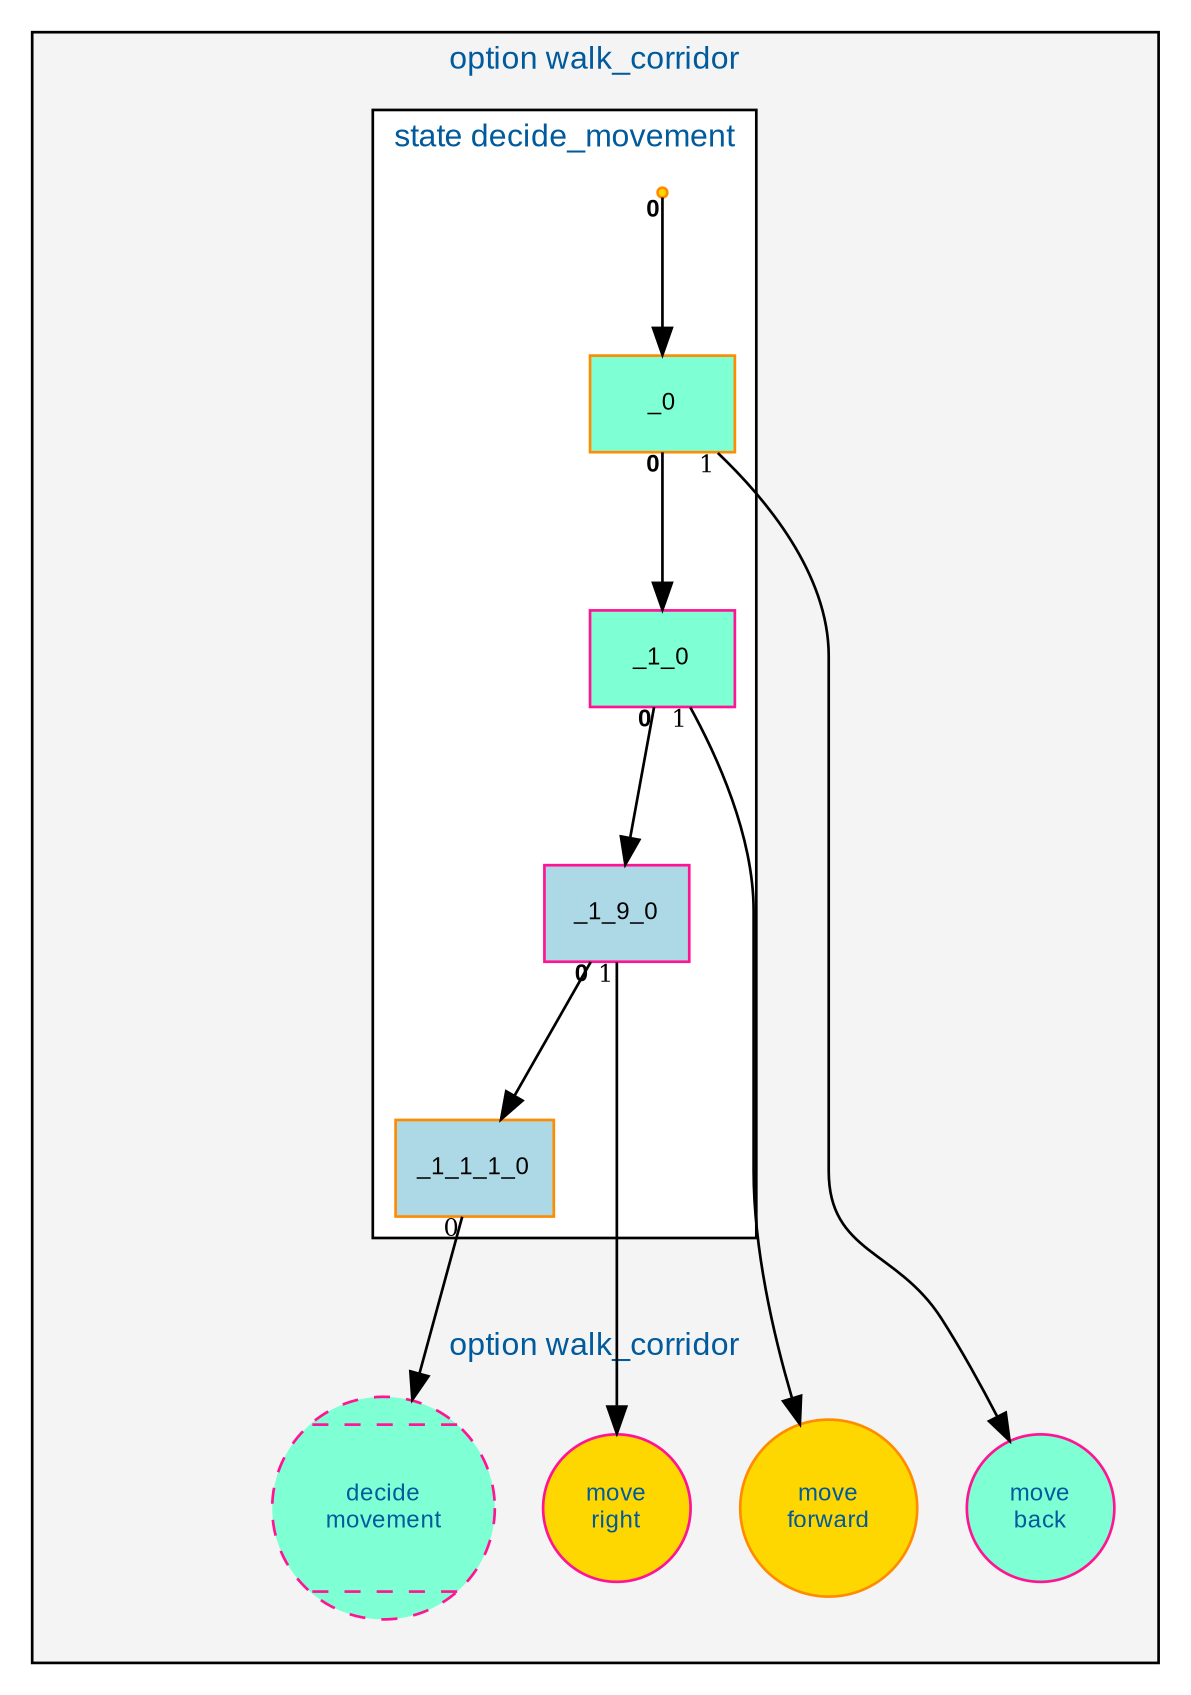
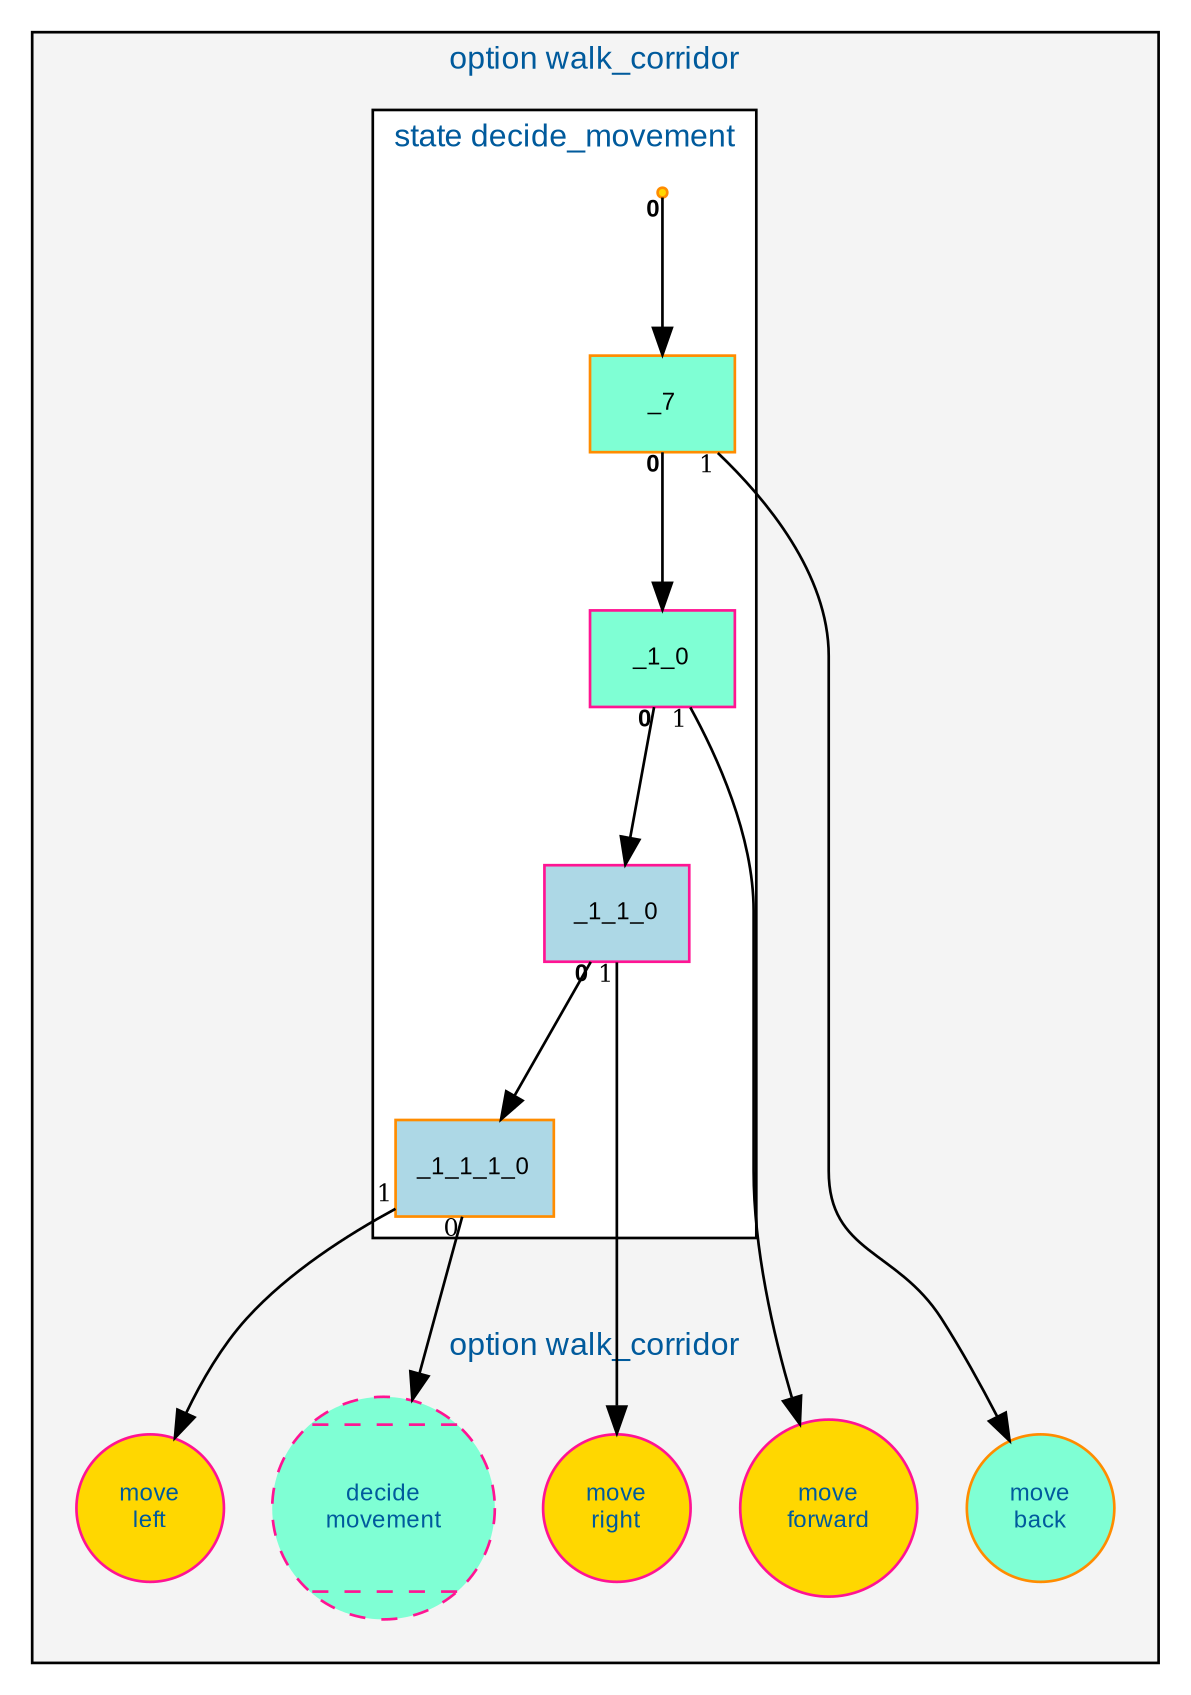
(662, 404) -> (662, 404)
(617, 913) -> (617, 913)
none -> (150, 1508)
(829, 1508) -> (829, 1508)
(1041, 1508) -> (1041, 1508)
